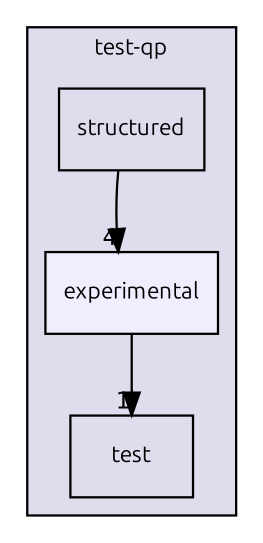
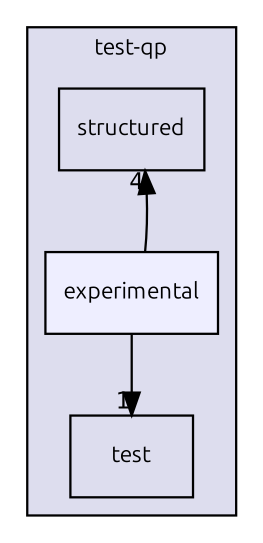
(117, 200) -> (147, 223)
